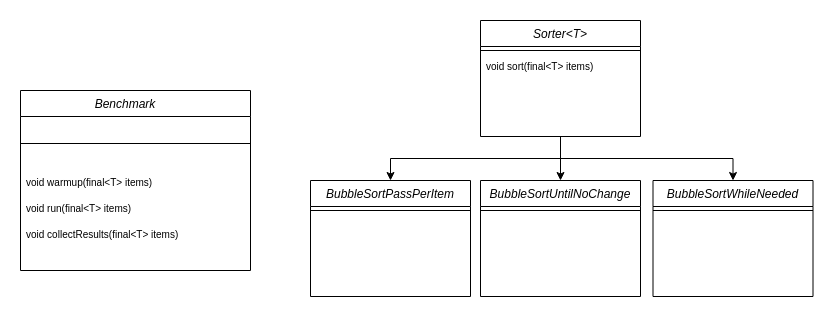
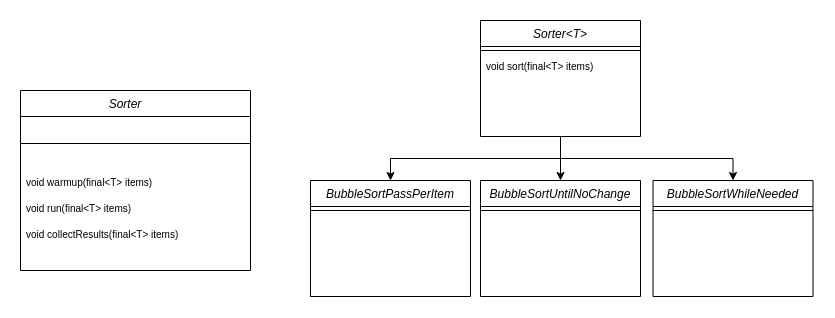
(135, 104) -> (135, 104)
